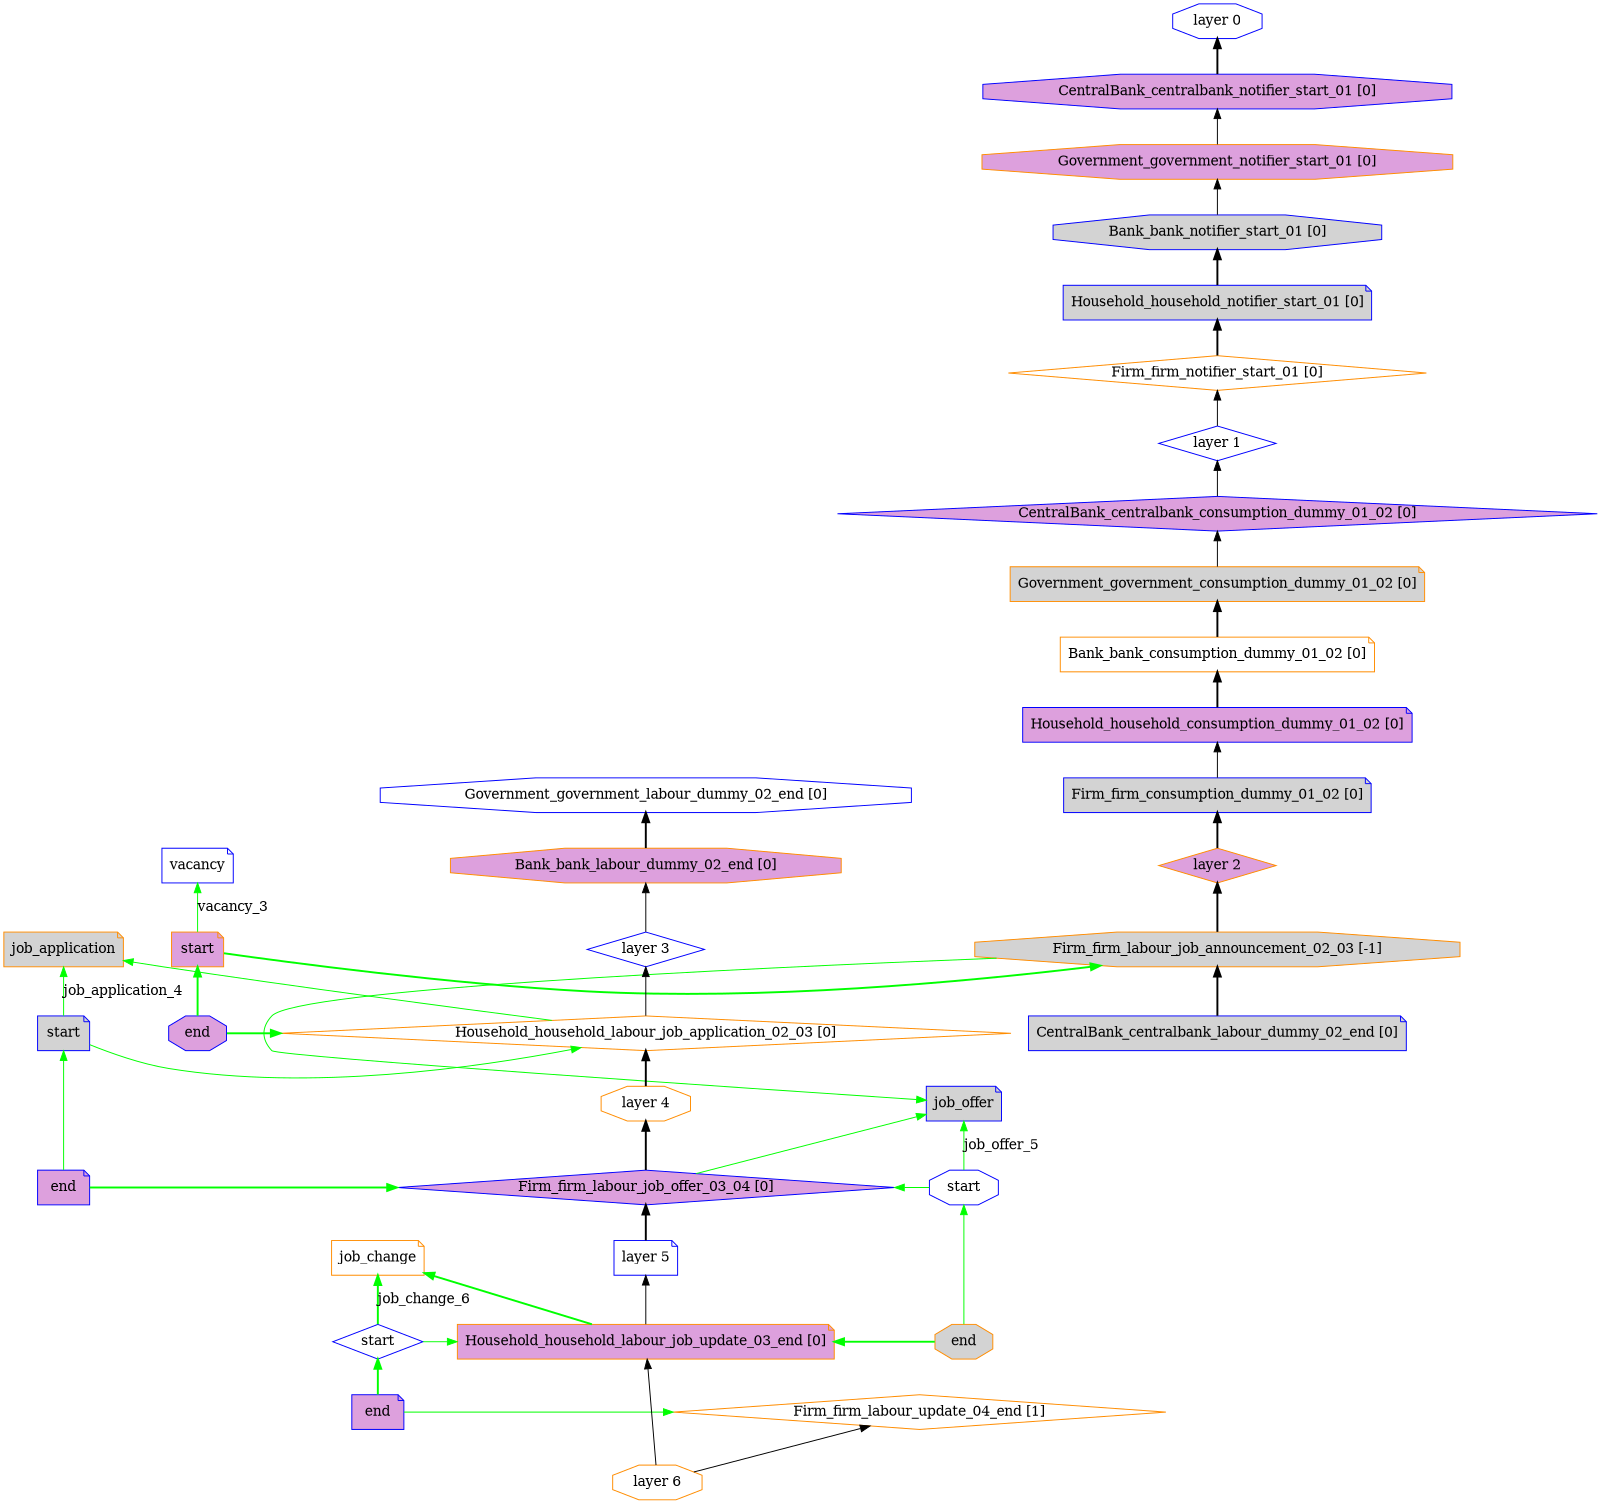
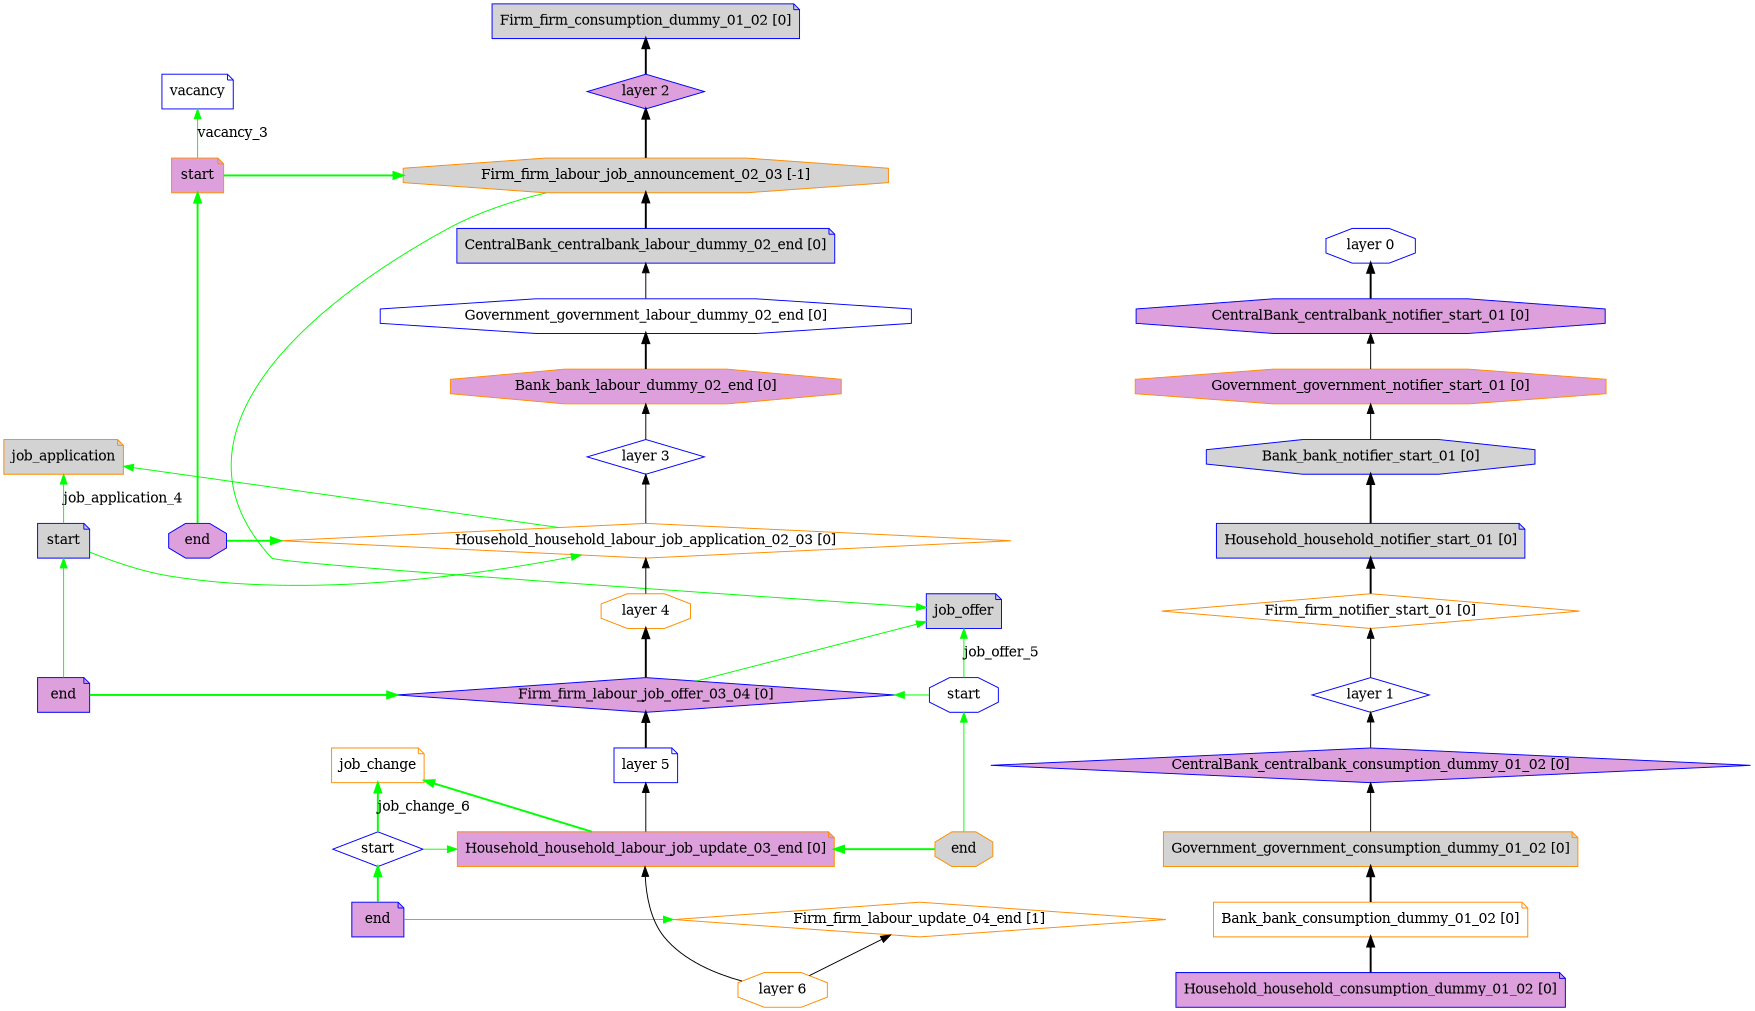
none -> (646, 286)
(1217, 765) -> none
(1217, 866) -> (646, 92)
(646, 1073) -> (646, 581)
